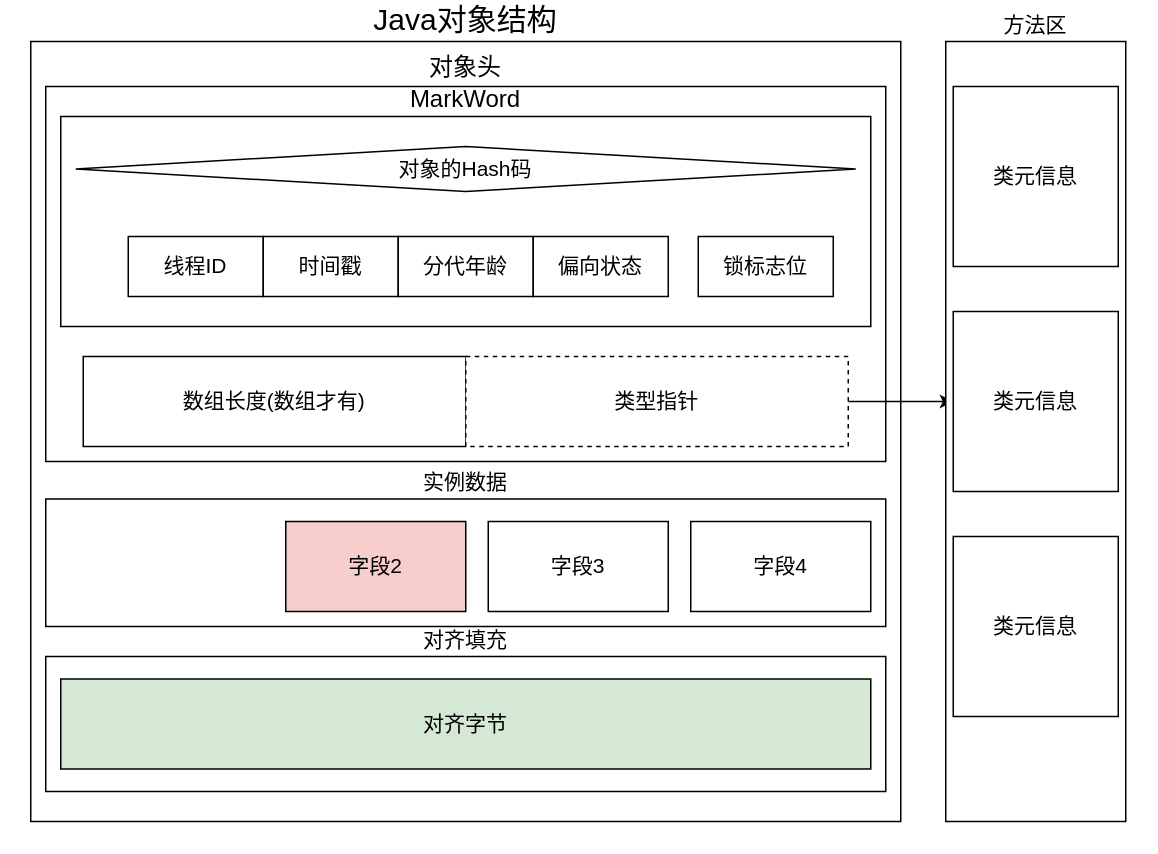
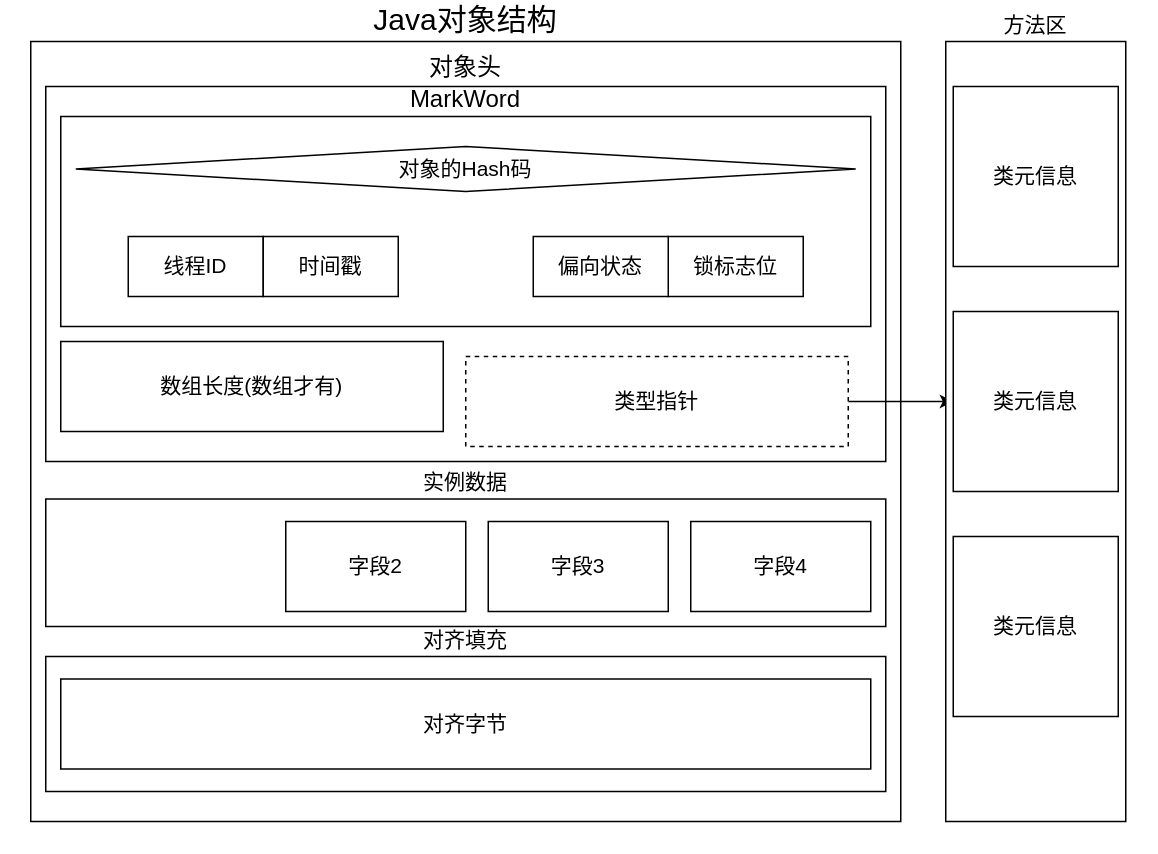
(466, 266) -> none
(766, 266) -> (736, 266)
(275, 401) -> (252, 386)
(376, 566) -> (376, 566)
(466, 724) -> (466, 724)
